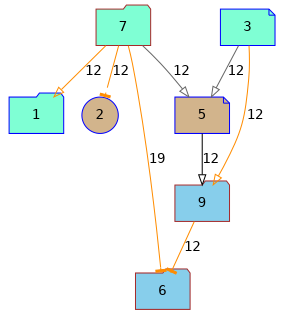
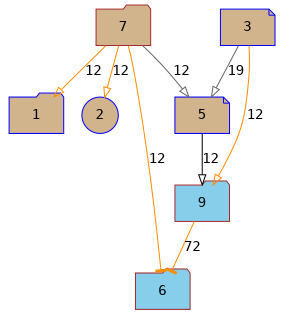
(123, 27) -> (123, 27)
(248, 27) -> (248, 27)
(113, 67) -> (113, 67)
(236, 71) -> (236, 71)
(36, 115) -> (36, 115)
(157, 159) -> (157, 159)
(193, 247) -> (193, 247)
